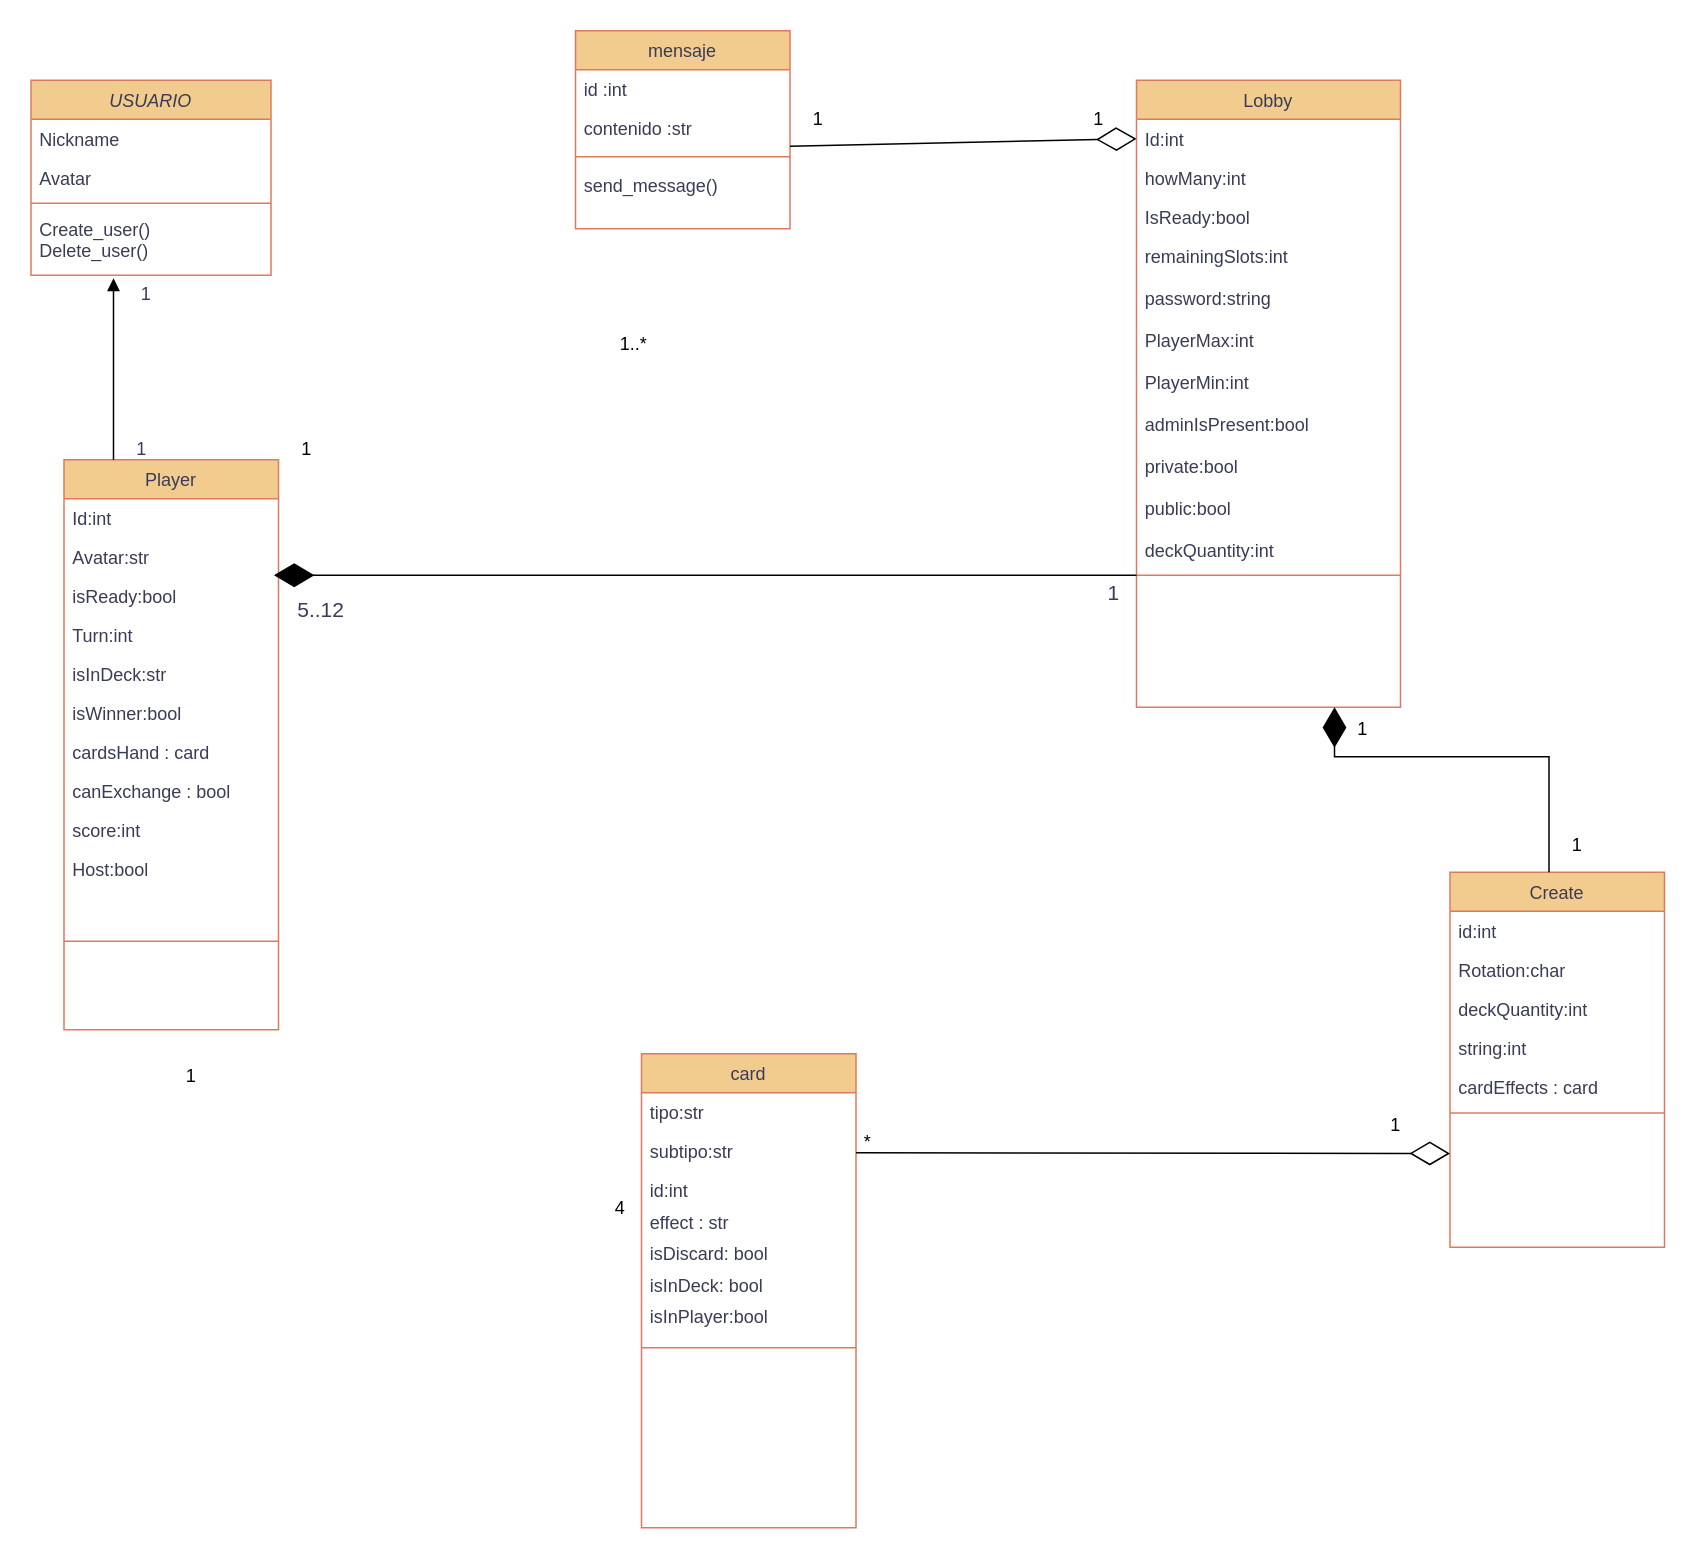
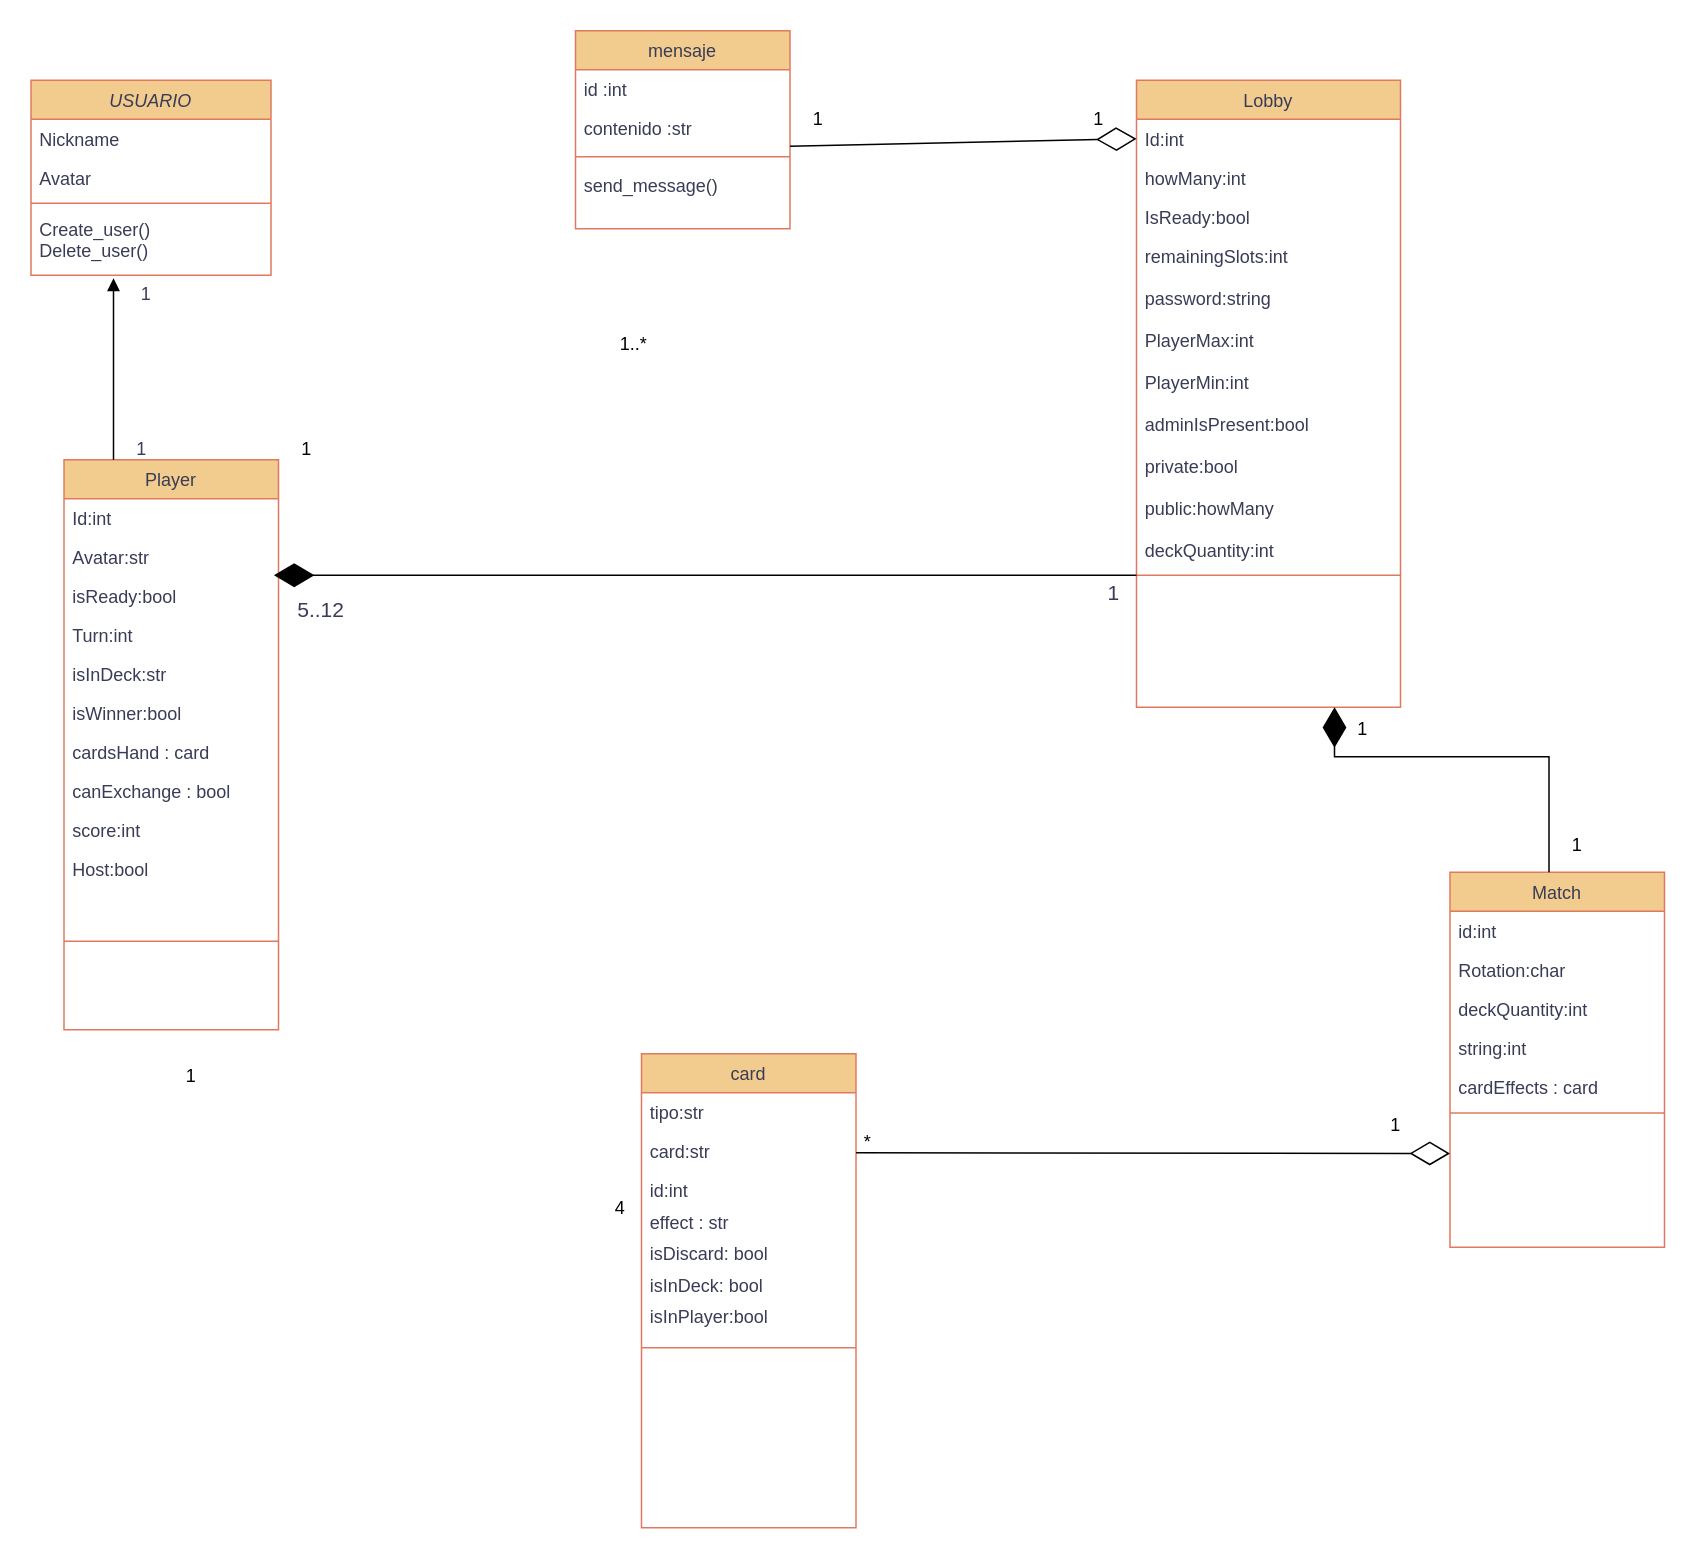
(1191, 509) -> (1208, 509)
(1556, 893) -> (1556, 893)
(700, 1152) -> (687, 1152)
